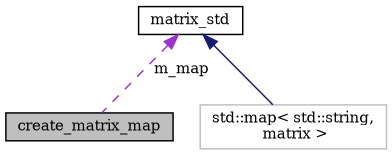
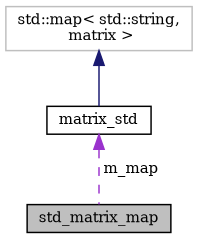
(243, 75) -> (99, 86)
(89, 127) -> (99, 219)
